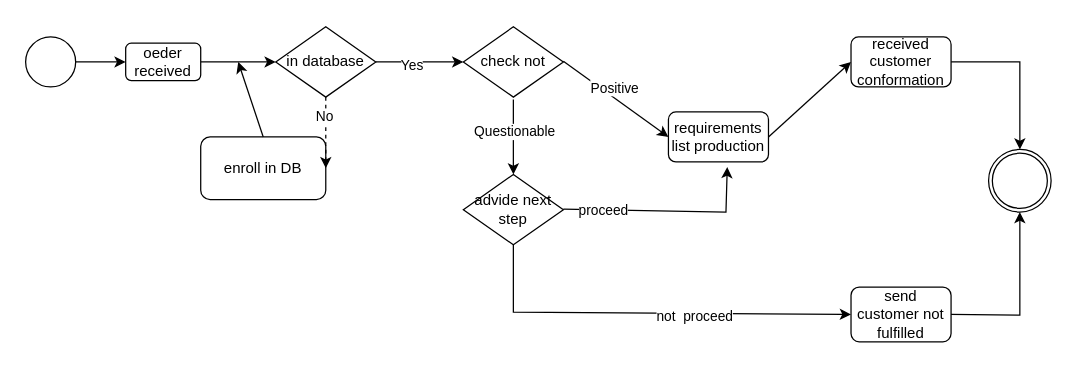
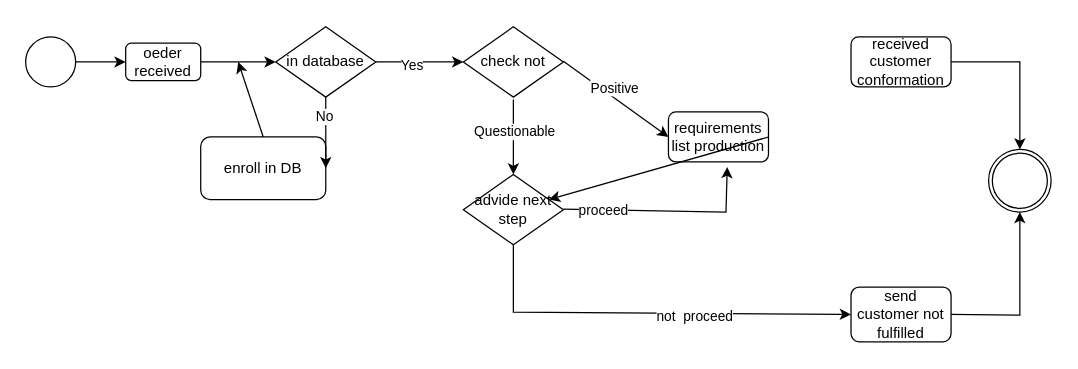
(806, 102) -> (662, 167)
(326, 132) -> (326, 132)
